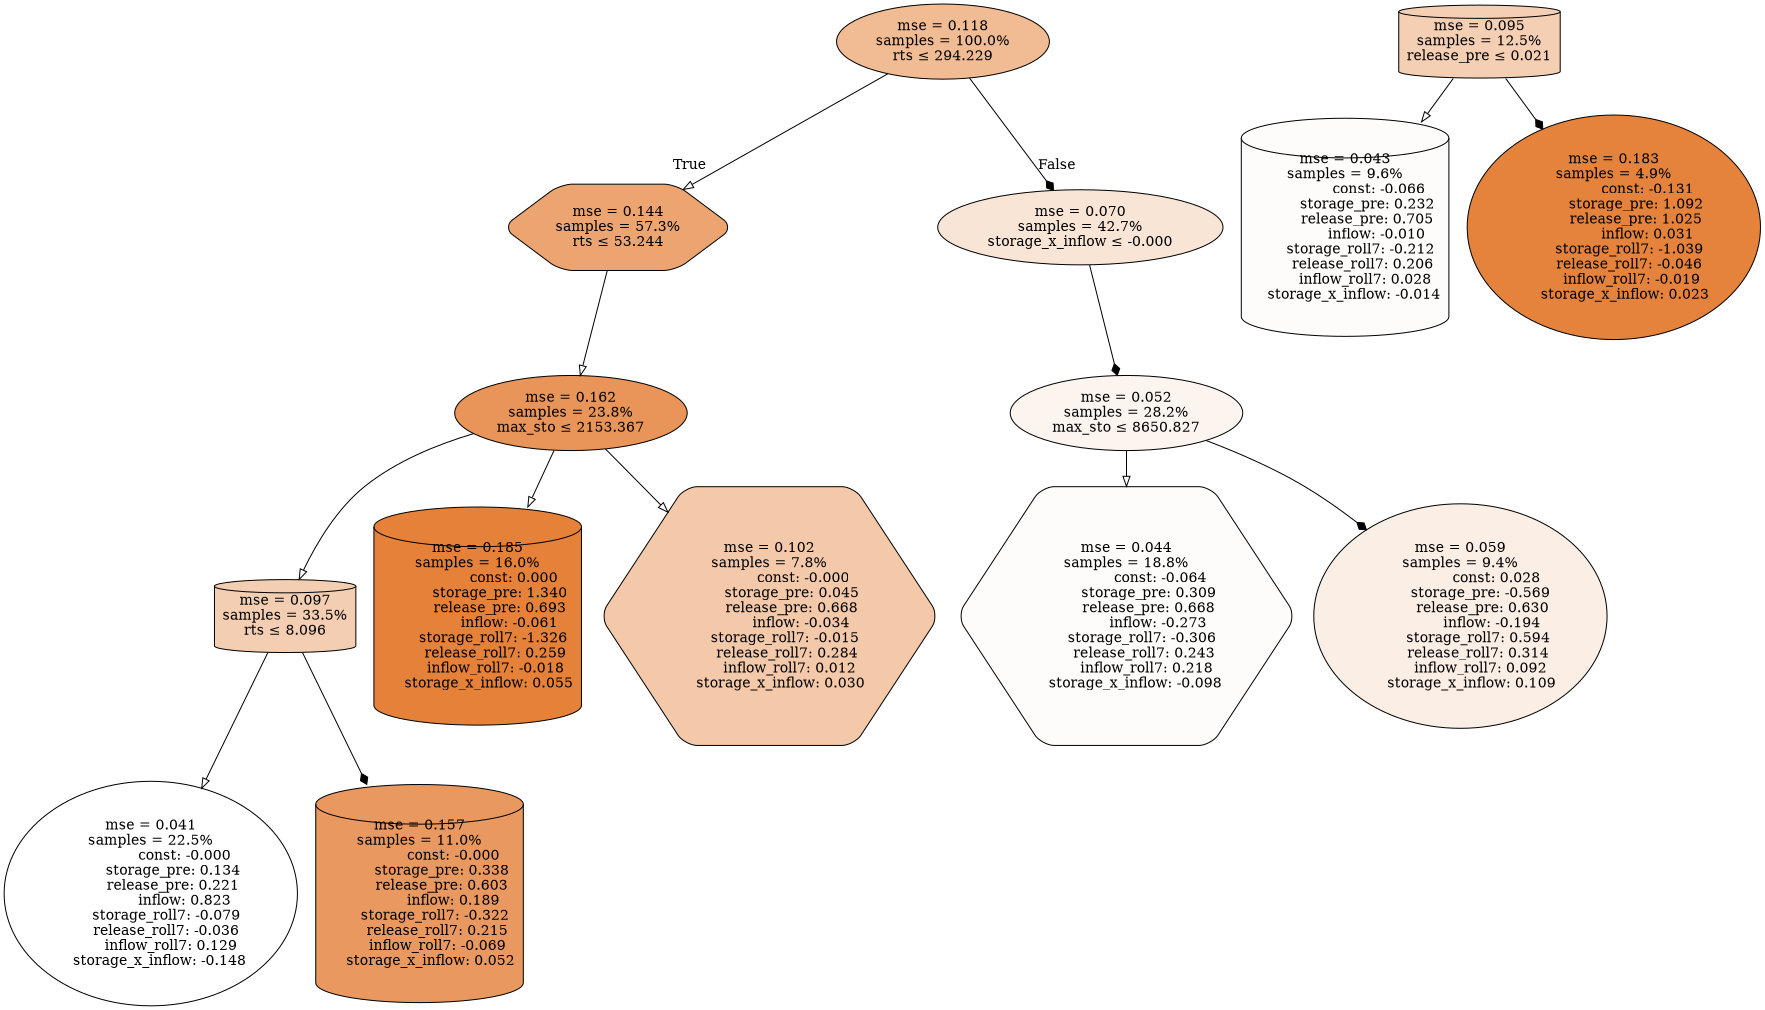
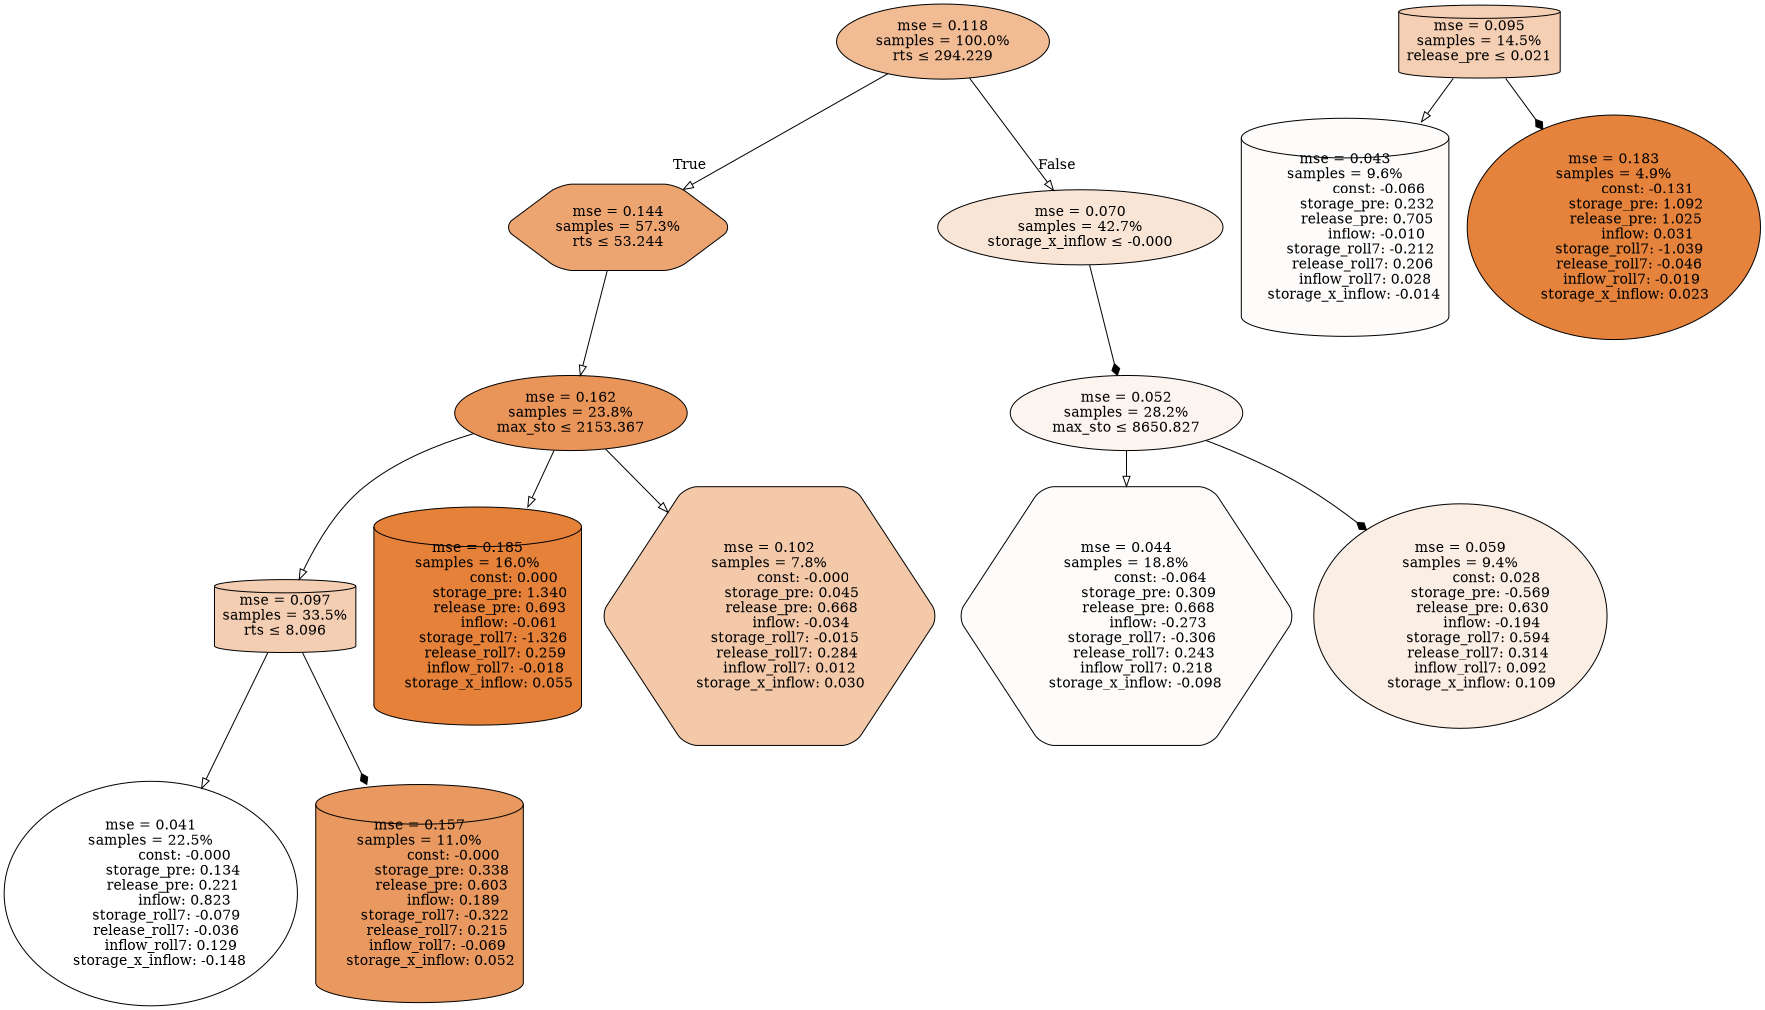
(1479, 42) -> (1479, 42)
(1008, 129) -> (1008, 130)
